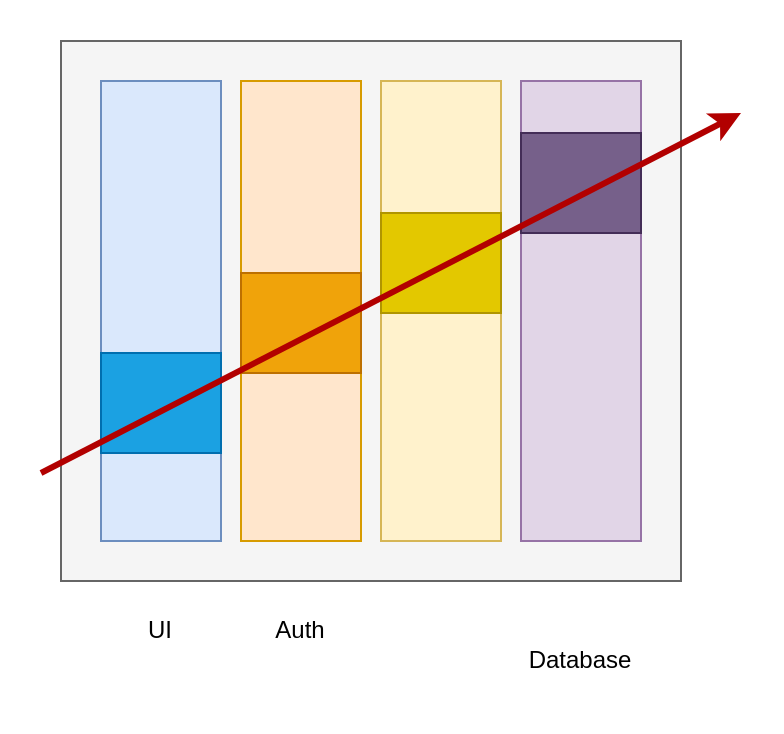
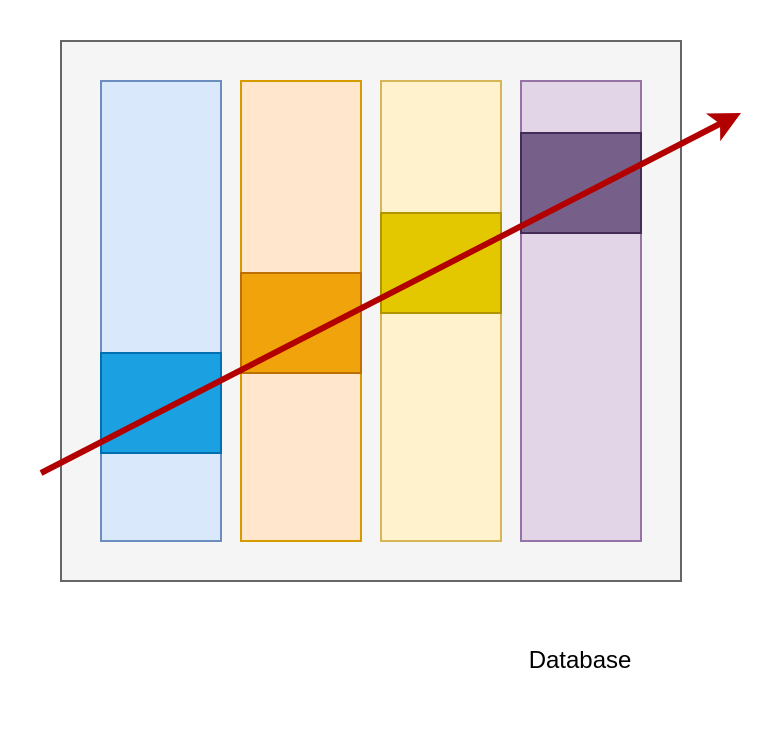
(161, 631) -> none
(301, 631) -> none
